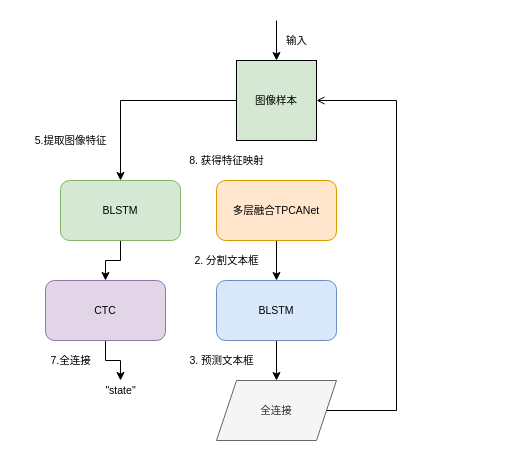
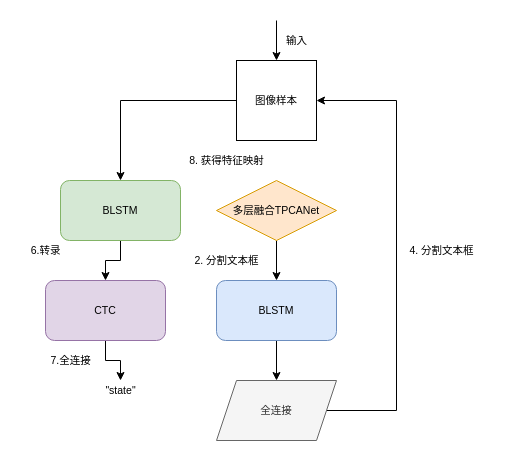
(277, 101) -> (277, 101)
(322, 101) -> (324, 101)
(71, 141) -> none
(277, 211) -> (277, 211)
none -> (46, 251)
none -> (442, 251)
(222, 361) -> none
